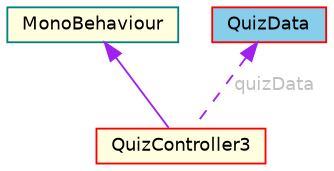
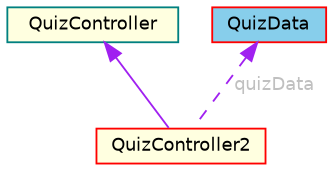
(93, 25) -> (93, 25)
(181, 146) -> (181, 146)
